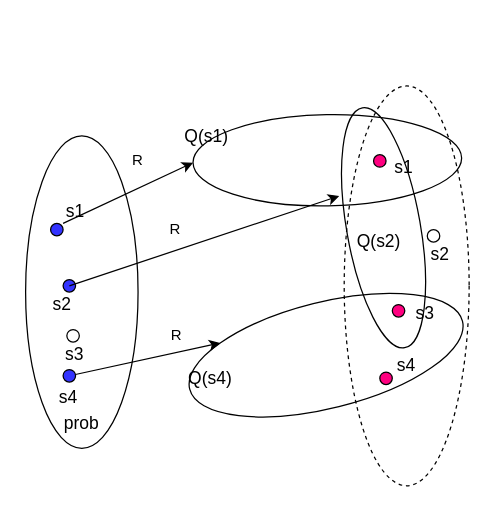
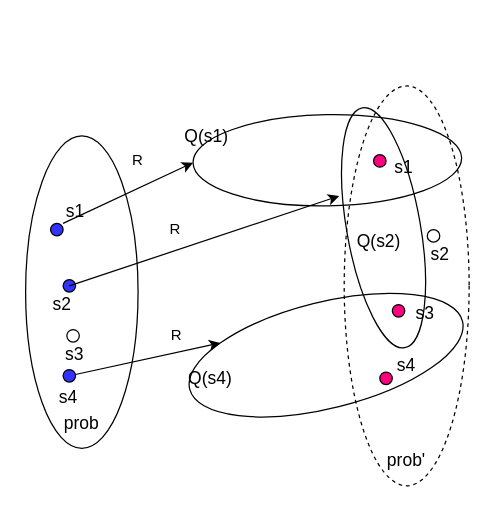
none -> (407, 461)
